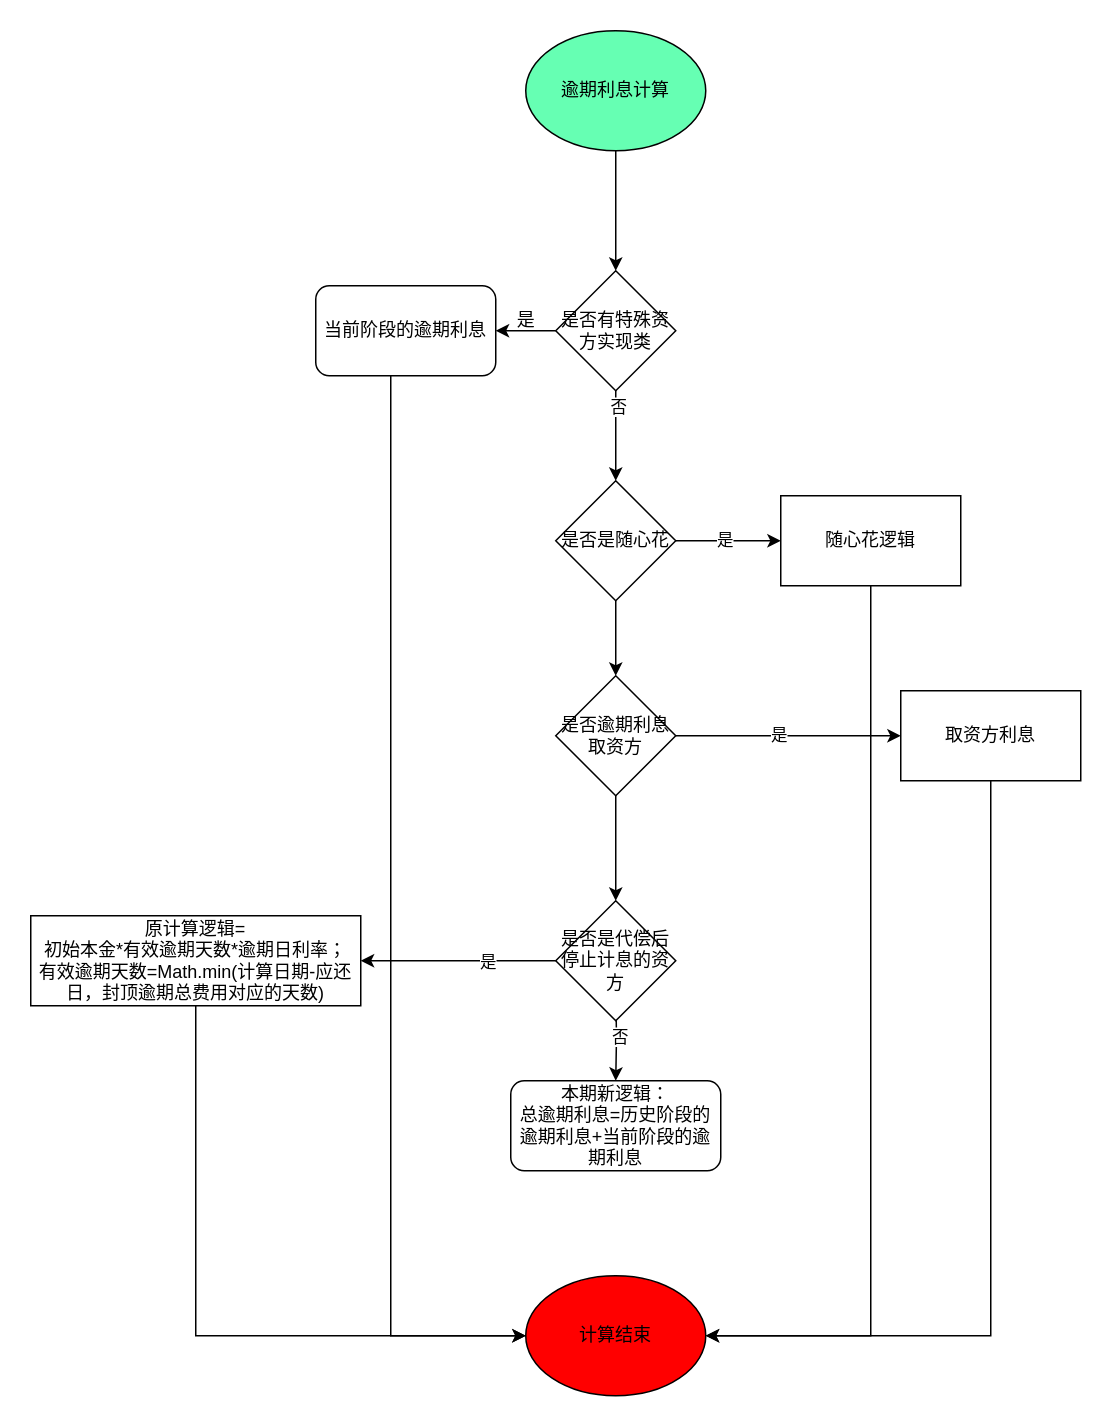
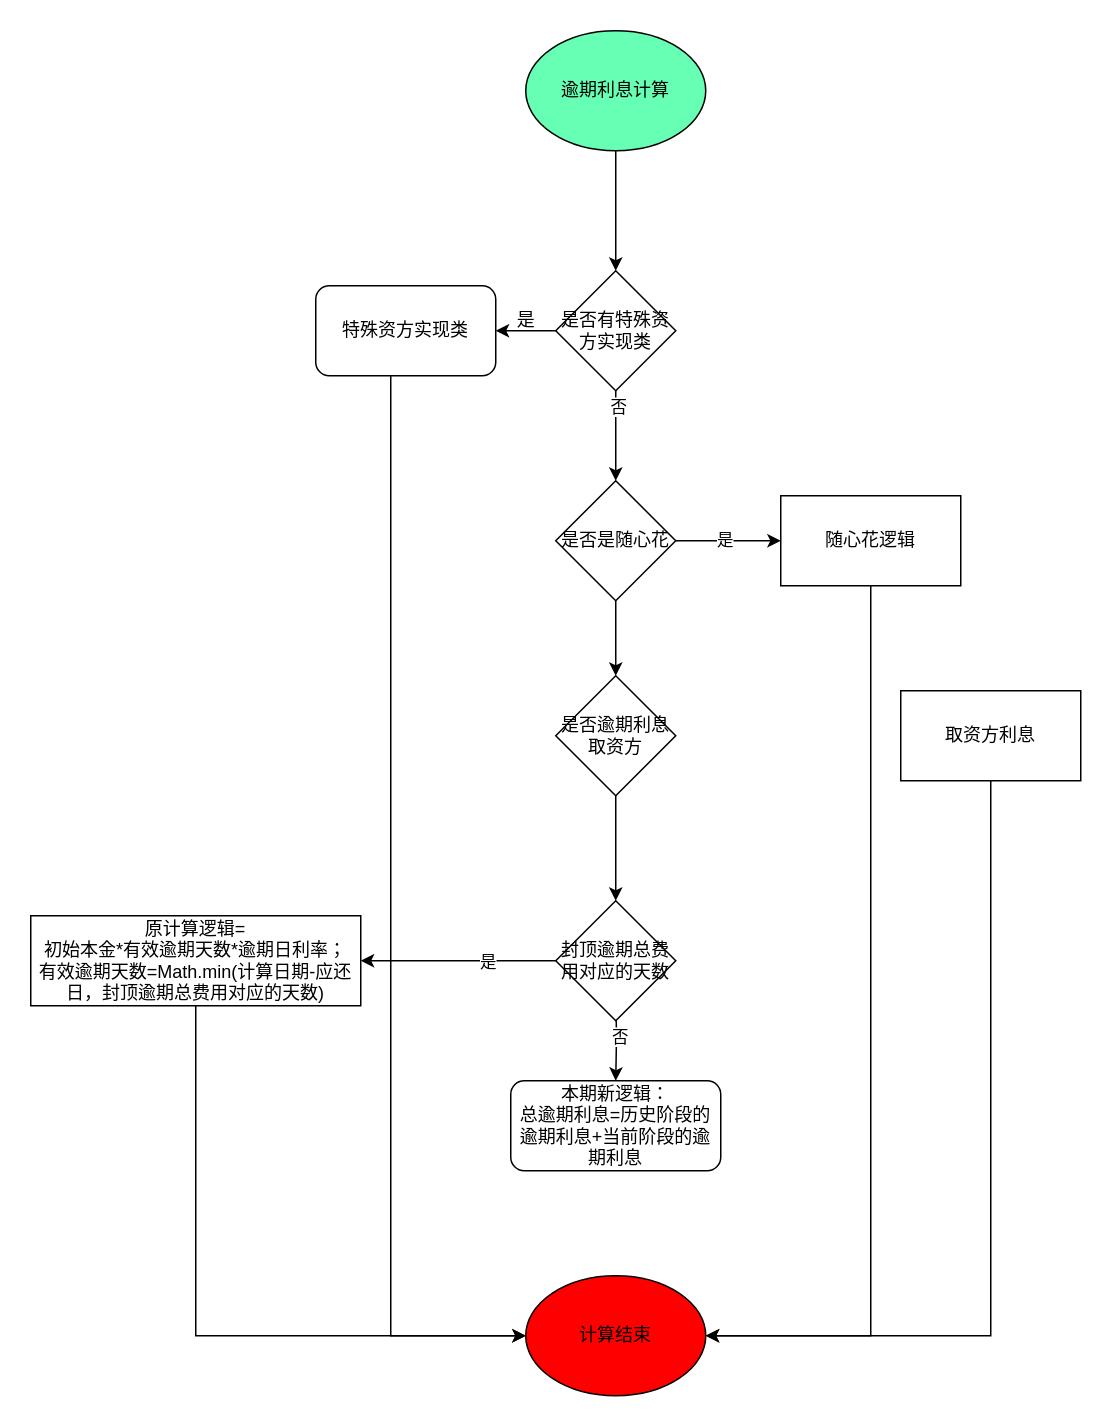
(406, 331) -> (406, 331)
(783, 736) -> none
(616, 961) -> (616, 961)
